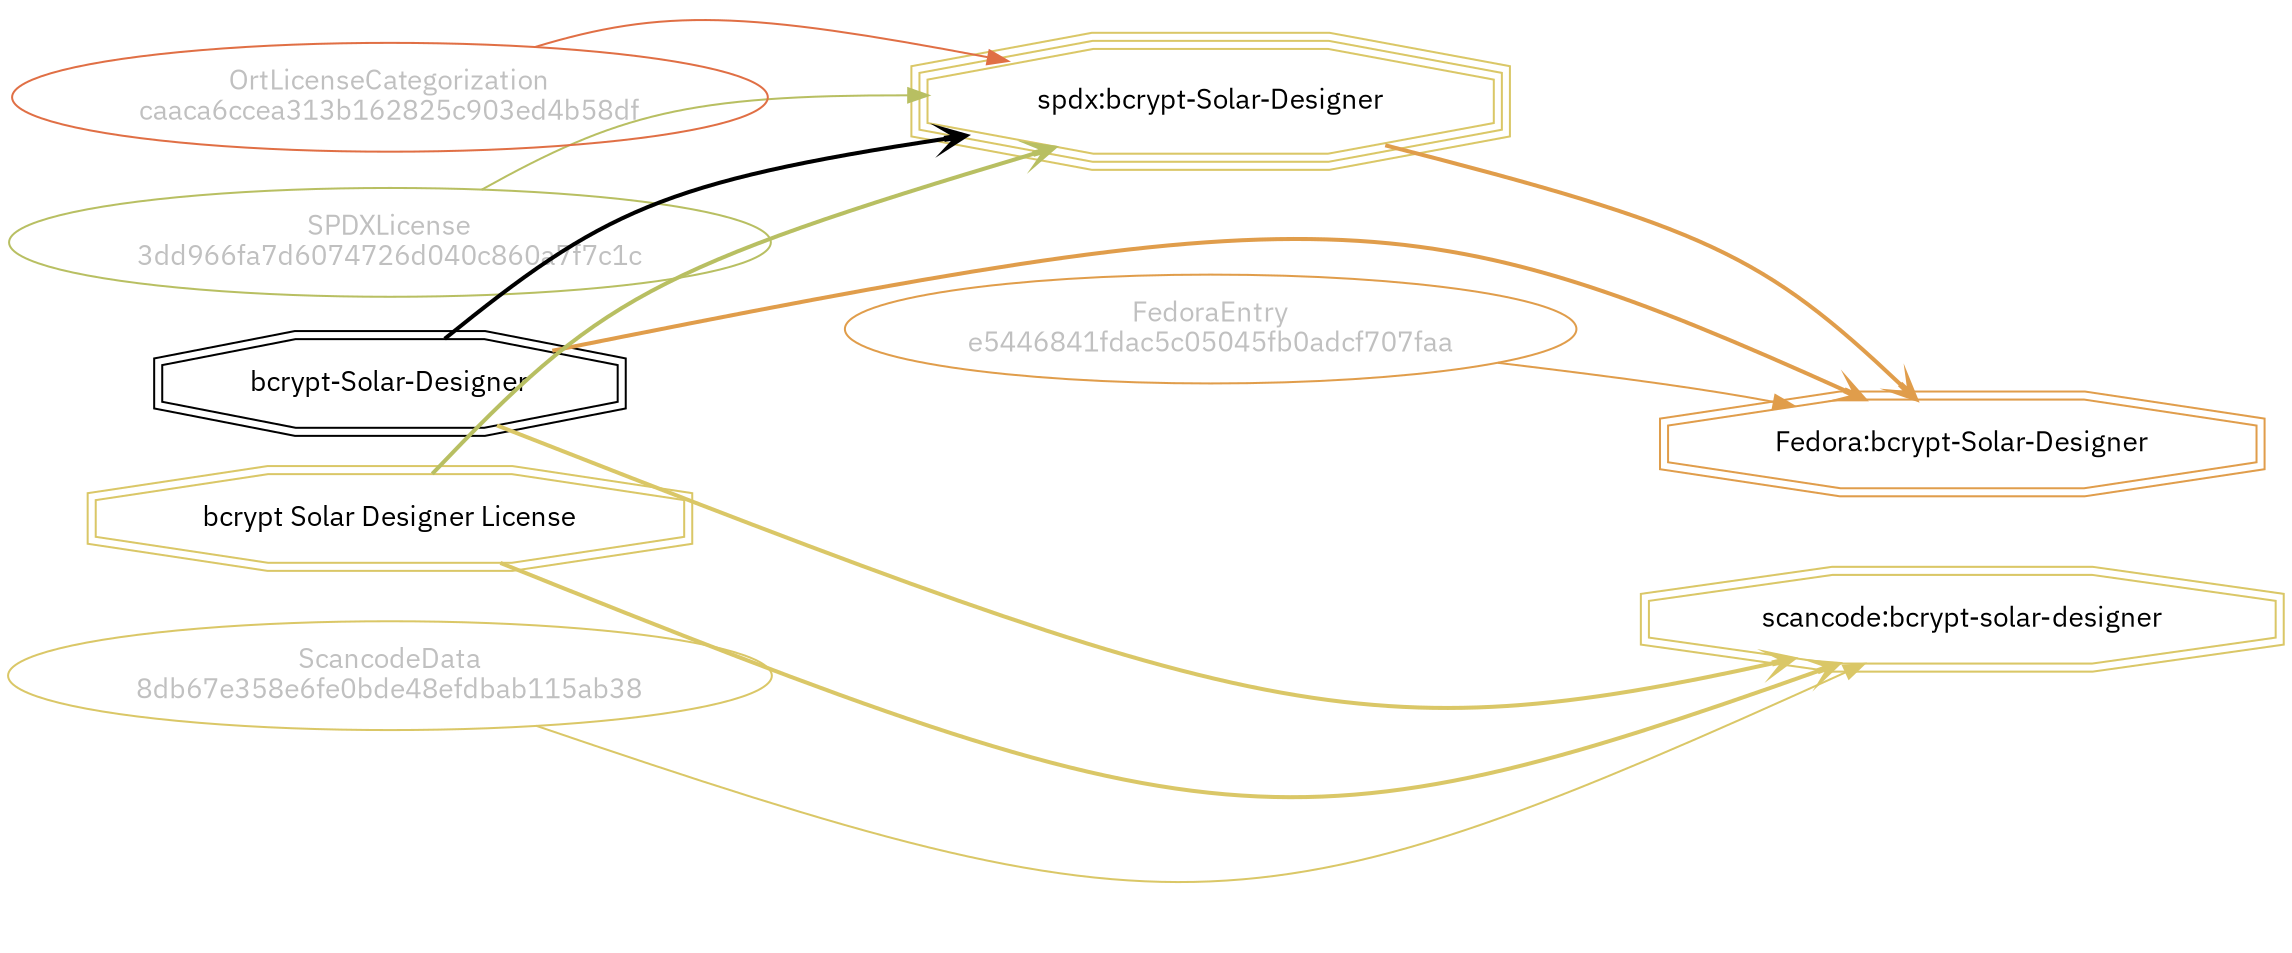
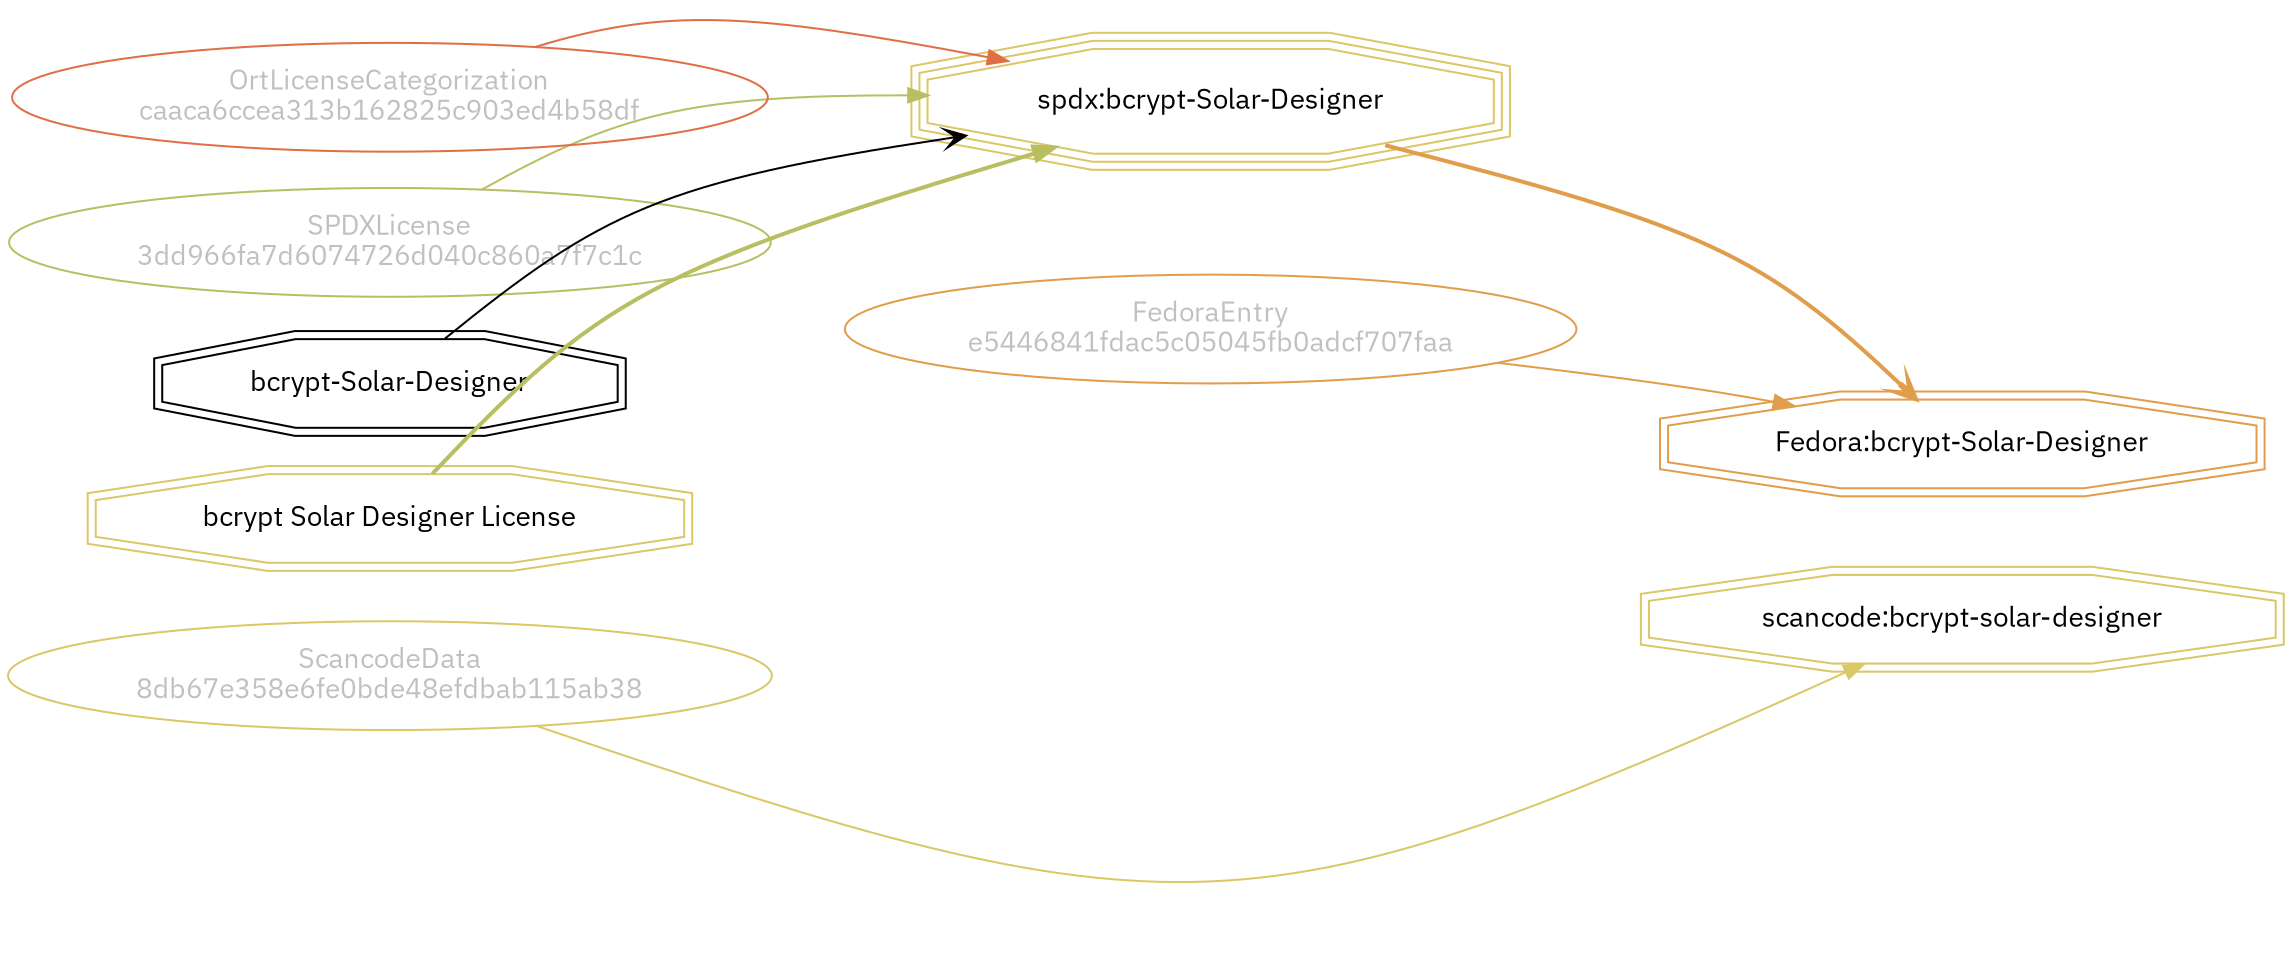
(678, 196) -> (678, 196)
(1207, 243) -> none
(706, 265) -> (706, 265)
(1120, 653) -> none
(1150, 782) -> none
